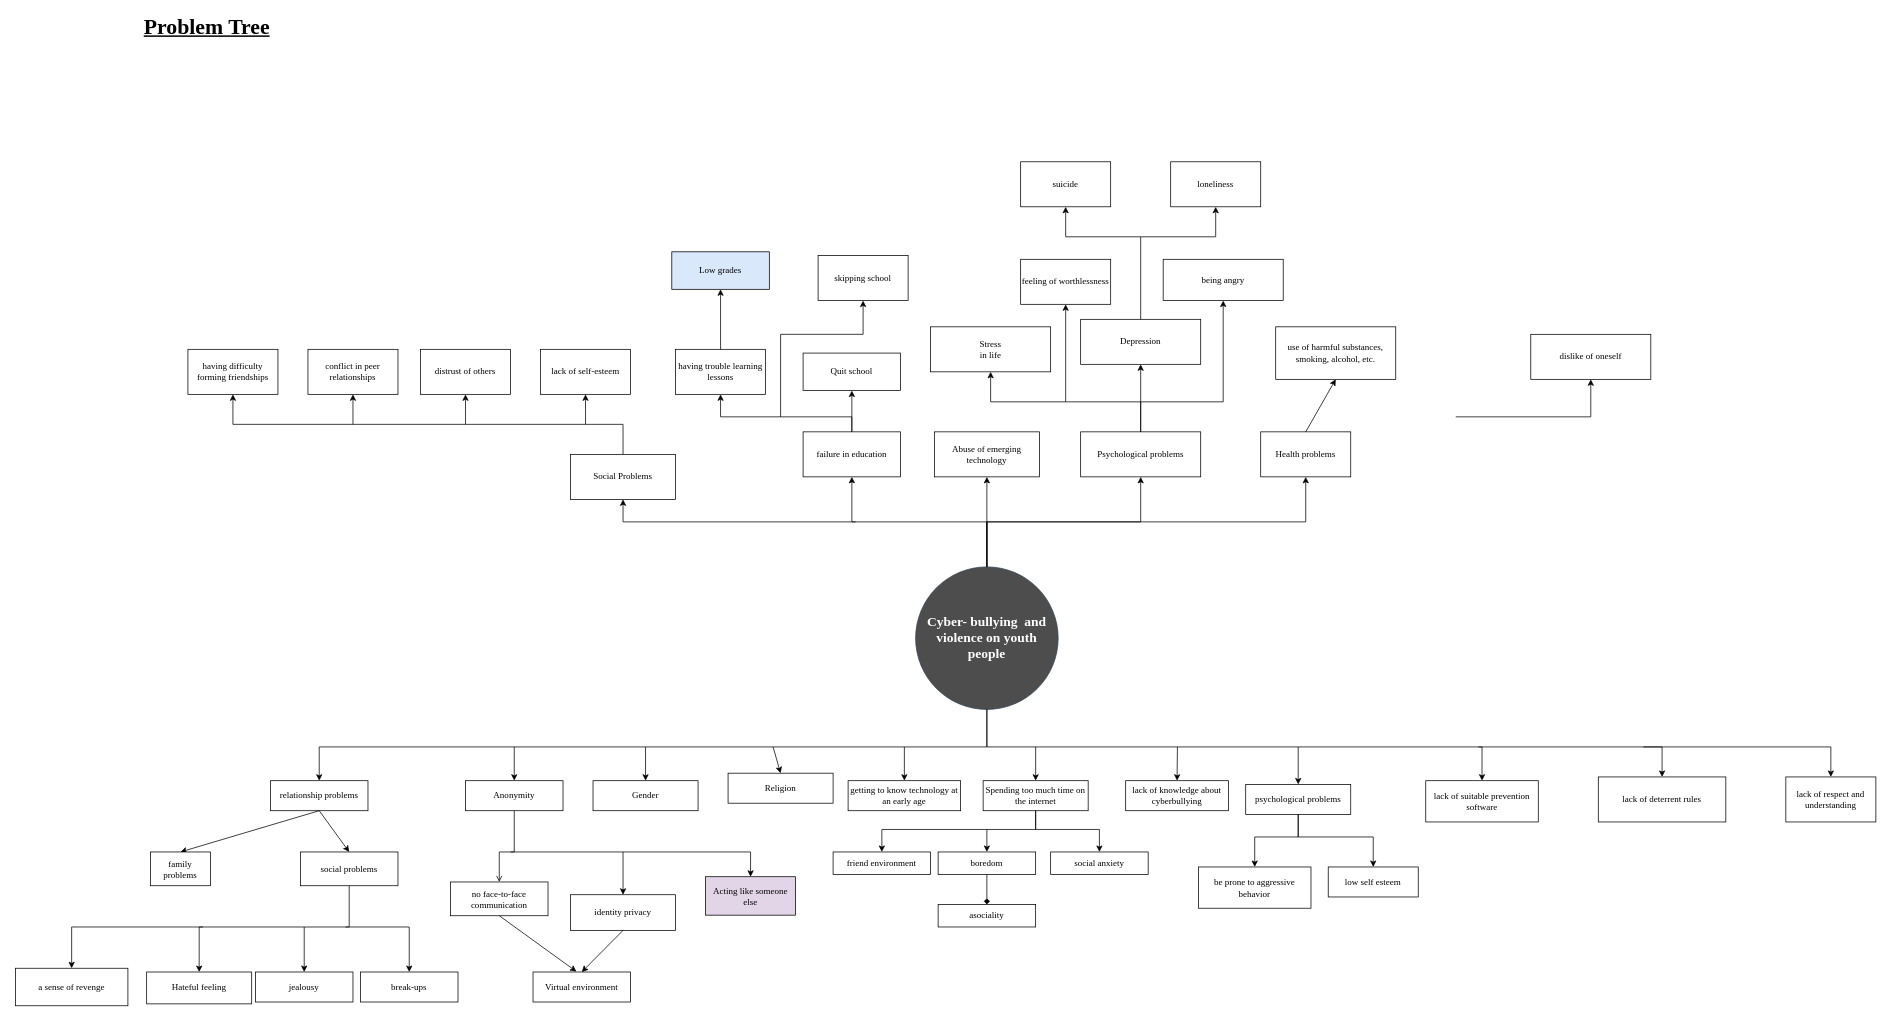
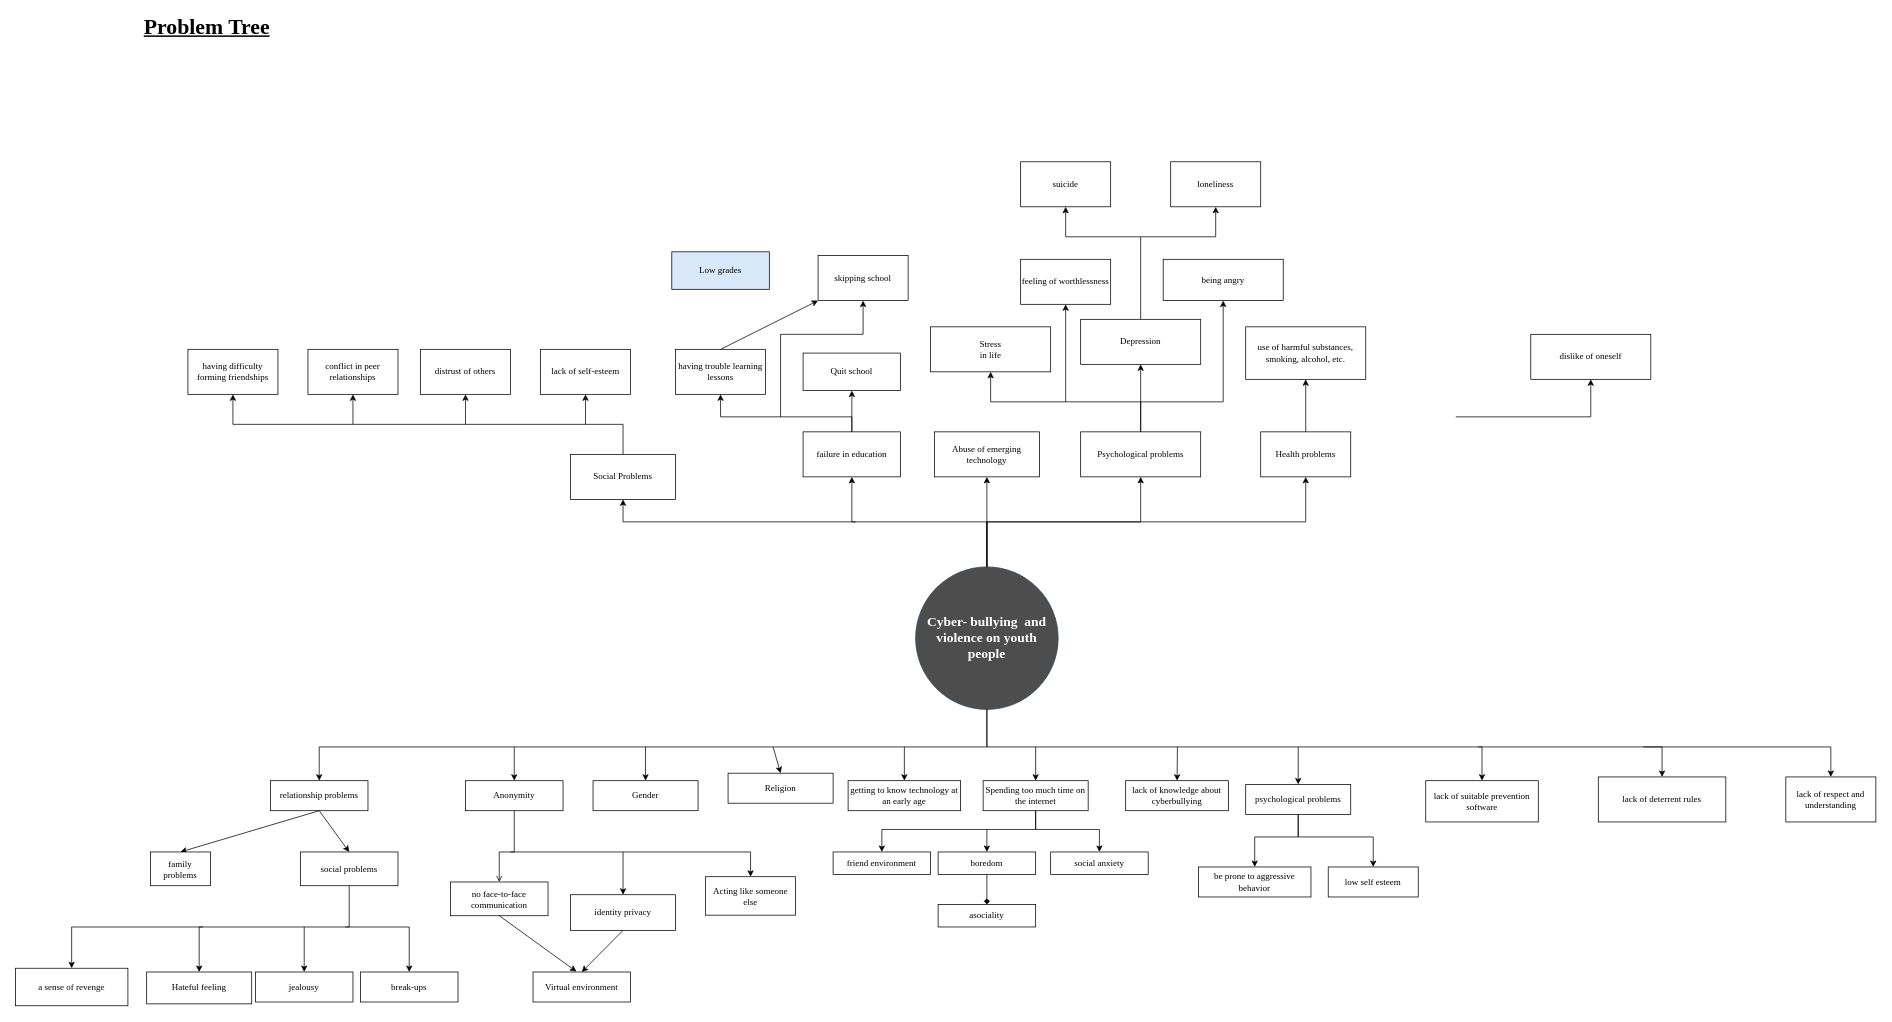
(720, 322) -> (767, 326)
(1335, 353) -> (1305, 353)
(1254, 887) -> (1254, 882)
(750, 896) -> (750, 896)
